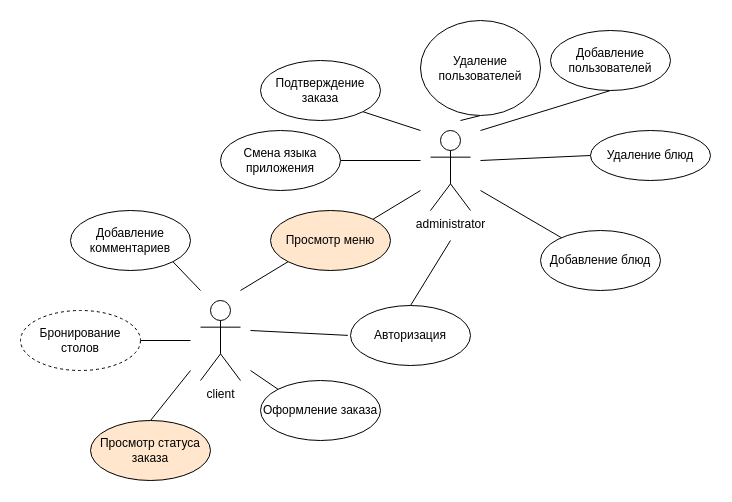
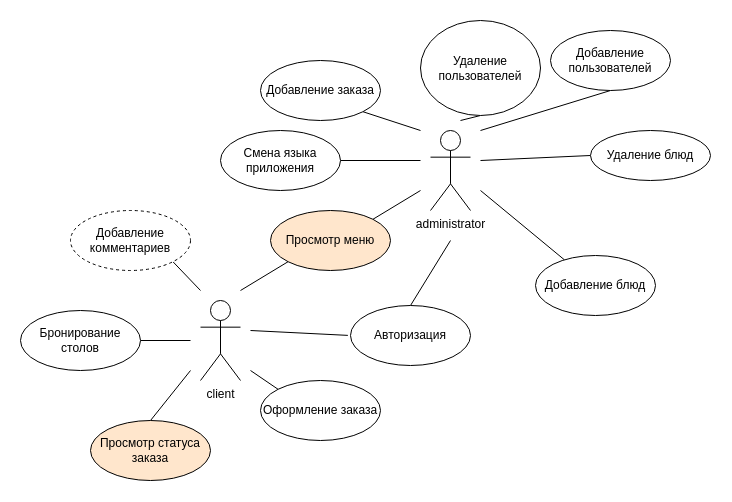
(321, 91) -> (321, 91)
(131, 241) -> (131, 241)
(601, 261) -> (596, 286)
(81, 341) -> (81, 341)
